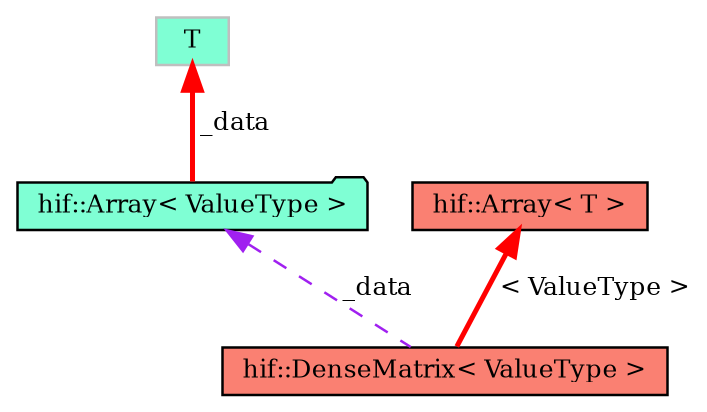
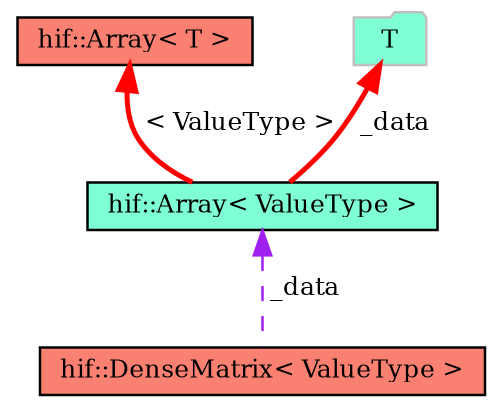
(192, 41) -> (390, 41)
(192, 206) -> (262, 206)
(482, 300) -> (145, 147)
